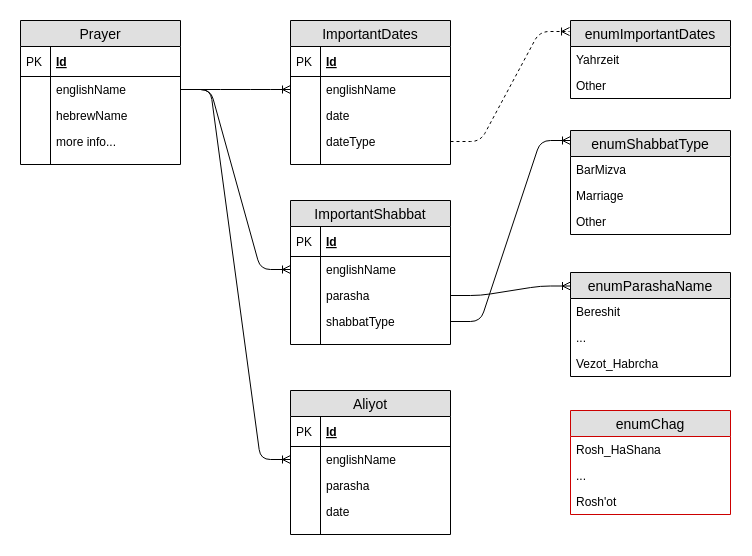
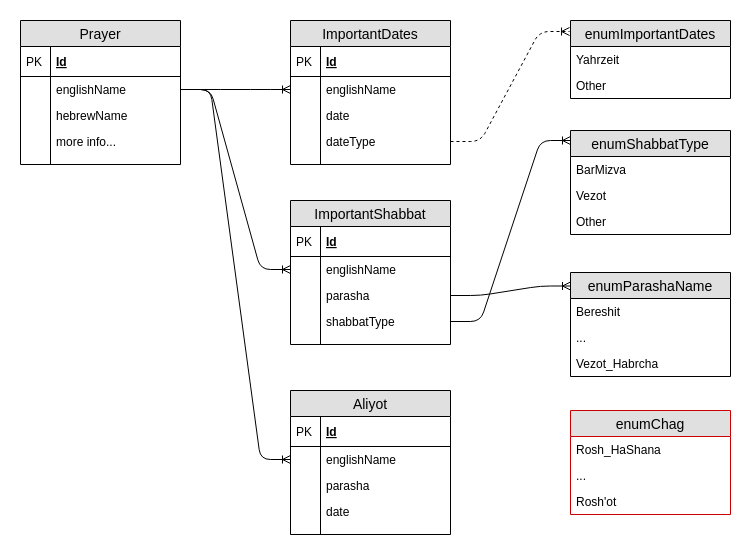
(601, 196) -> (593, 196)
